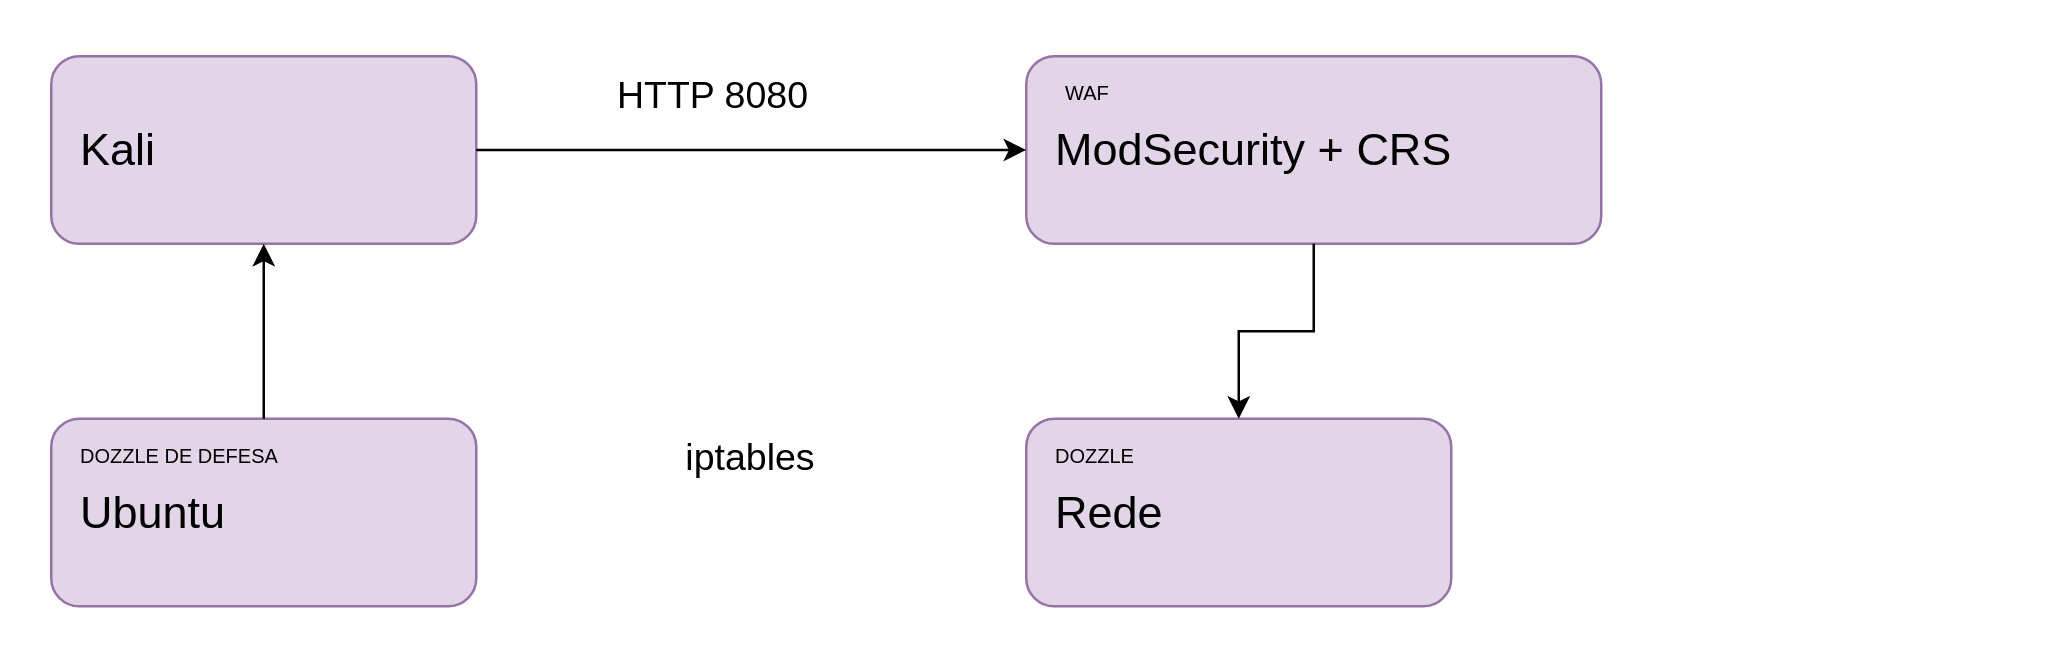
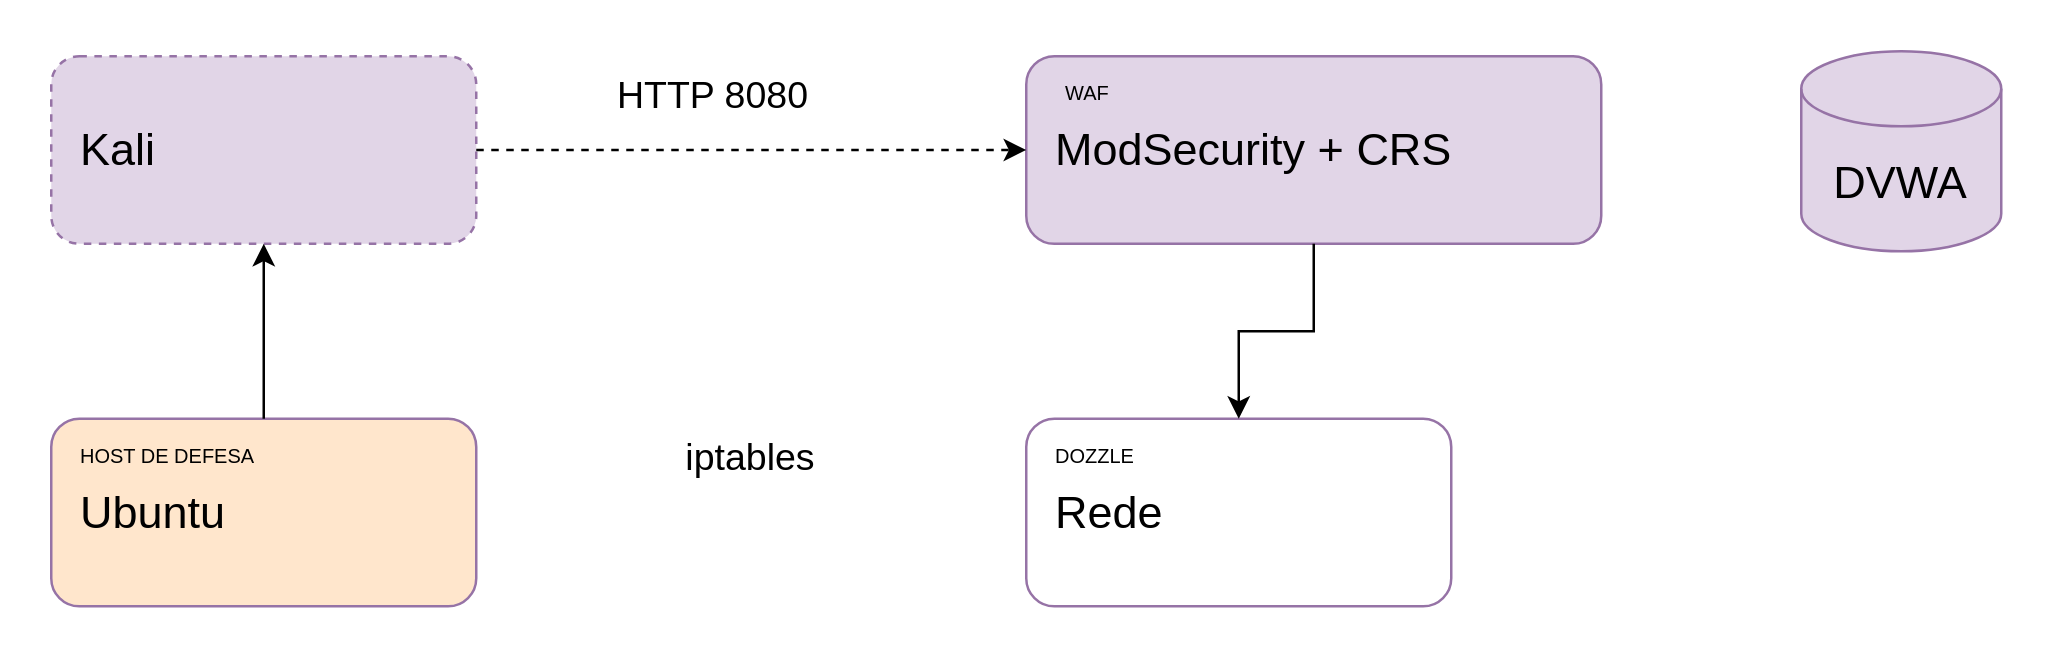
(264, 150) -> (264, 150)
(742, 150) -> (742, 150)
none -> (1901, 151)
(166, 456) -> (154, 456)
(264, 513) -> (264, 513)
(1239, 513) -> (1239, 513)
